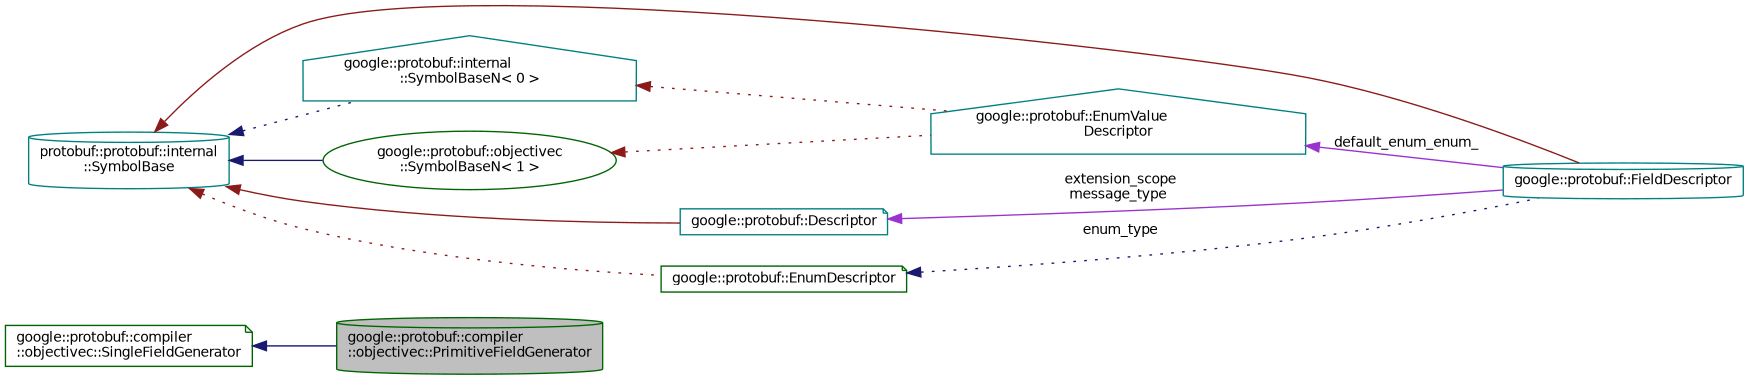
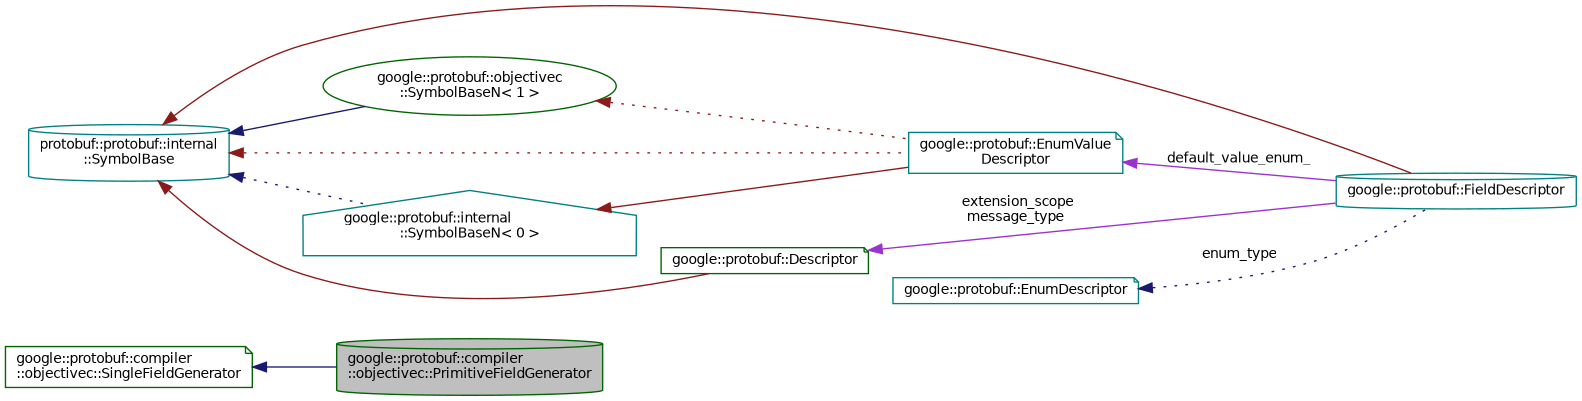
(800, 99) -> (760, 187)
(1118, 125) -> (1016, 153)
(1404, 143) -> (1237, 159)
(784, 222) -> (765, 261)
(428, 253) -> (576, 153)
(784, 279) -> (1016, 291)
